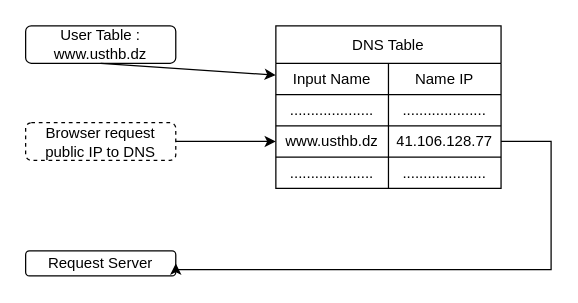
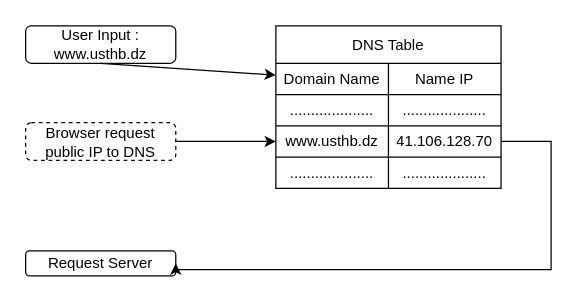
(101, 44) -> (101, 44)
(332, 79) -> (332, 79)
(444, 142) -> (444, 142)
